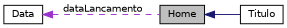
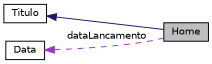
(228, 15) -> (110, 23)
